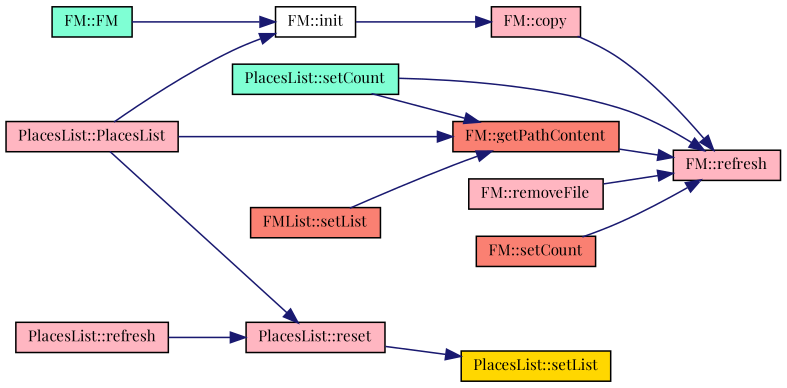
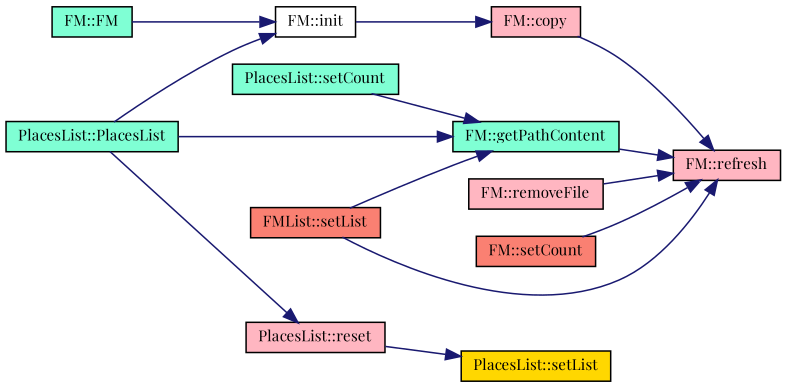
(550, 92) -> (540, 295)
(92, 137) -> (92, 137)
(536, 137) -> (536, 137)
(92, 337) -> none
